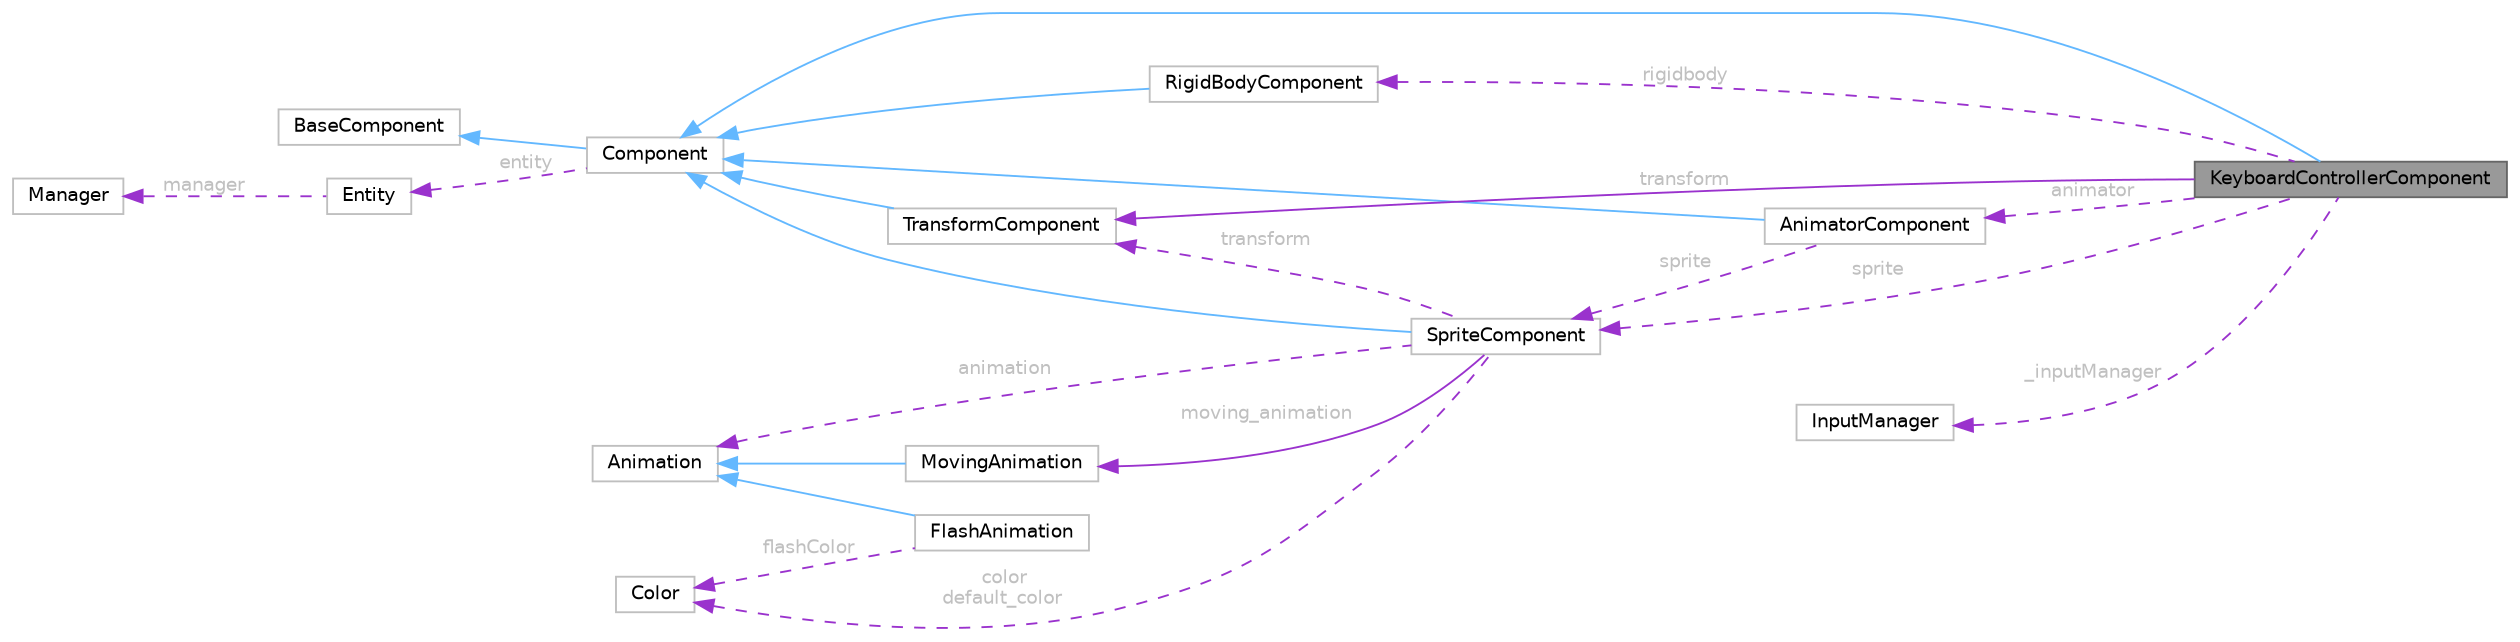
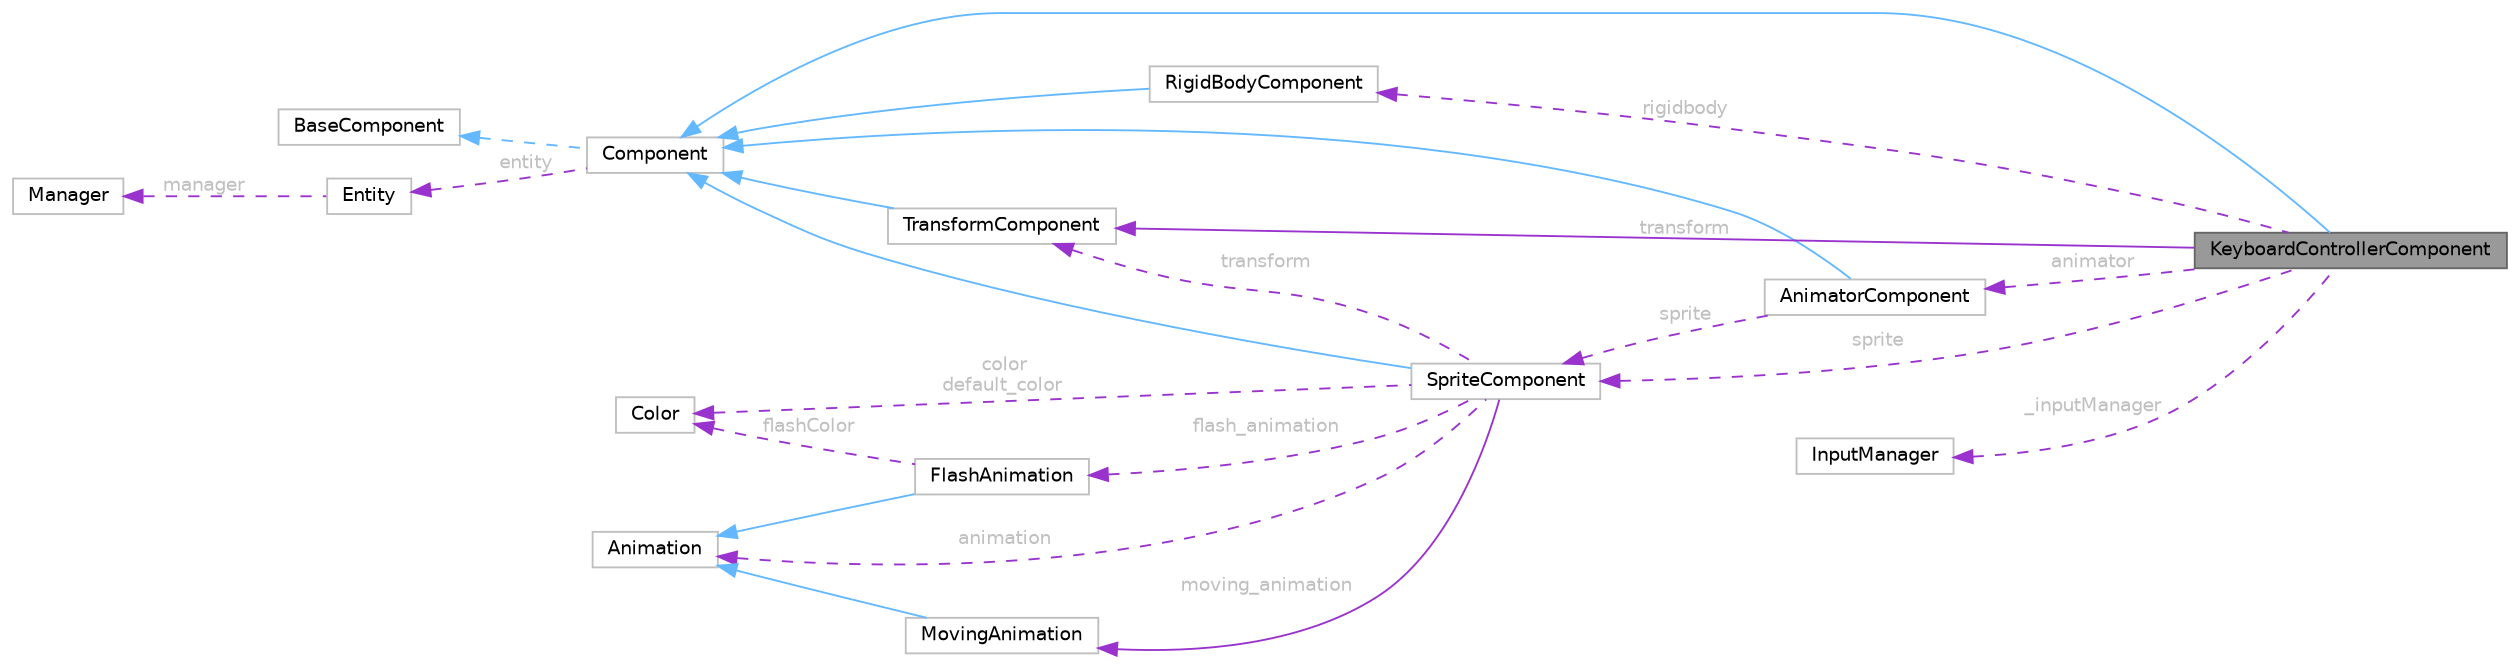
(533, 143) -> (533, 143)
none -> (1294, 455)
